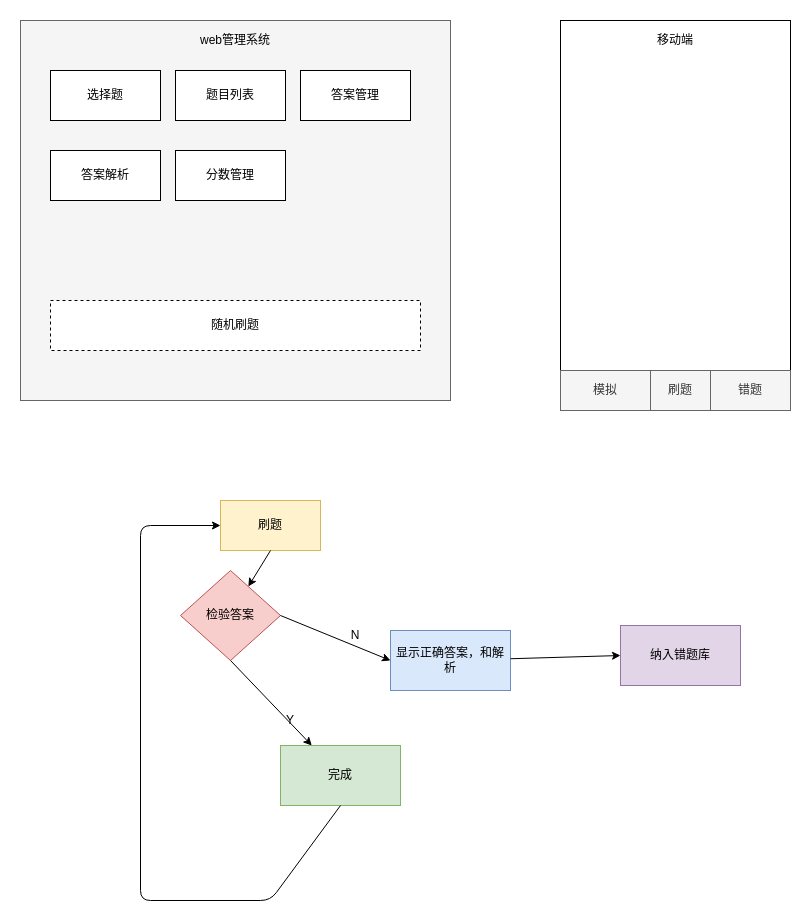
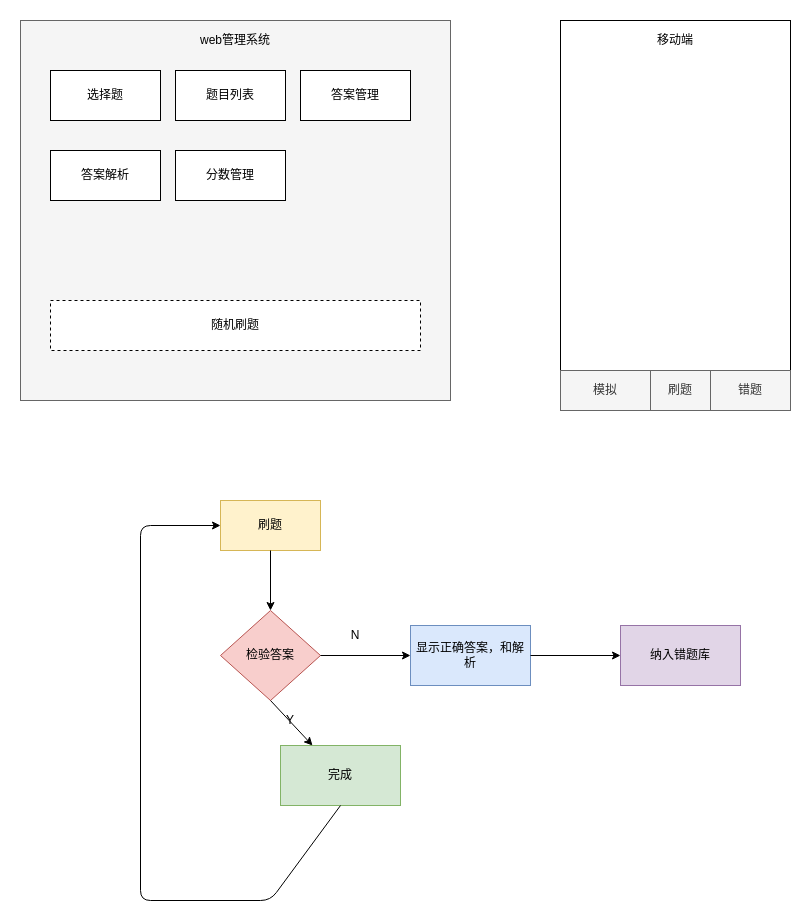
(231, 616) -> (271, 656)
(451, 661) -> (471, 656)
